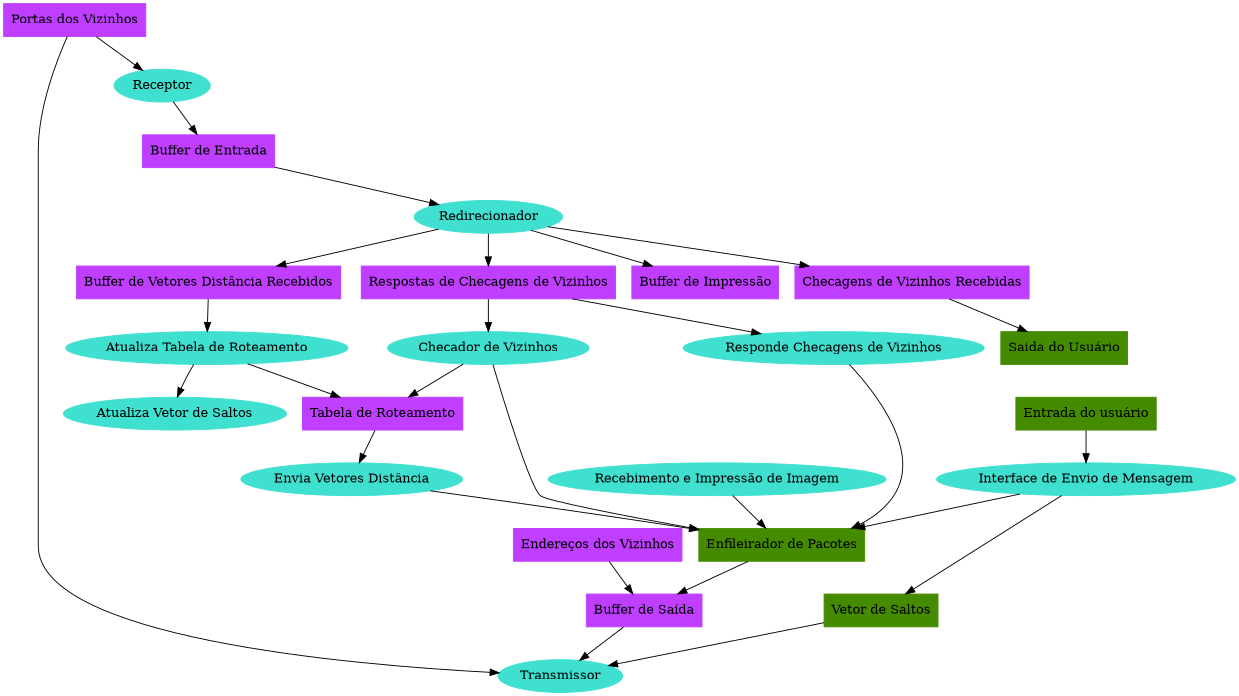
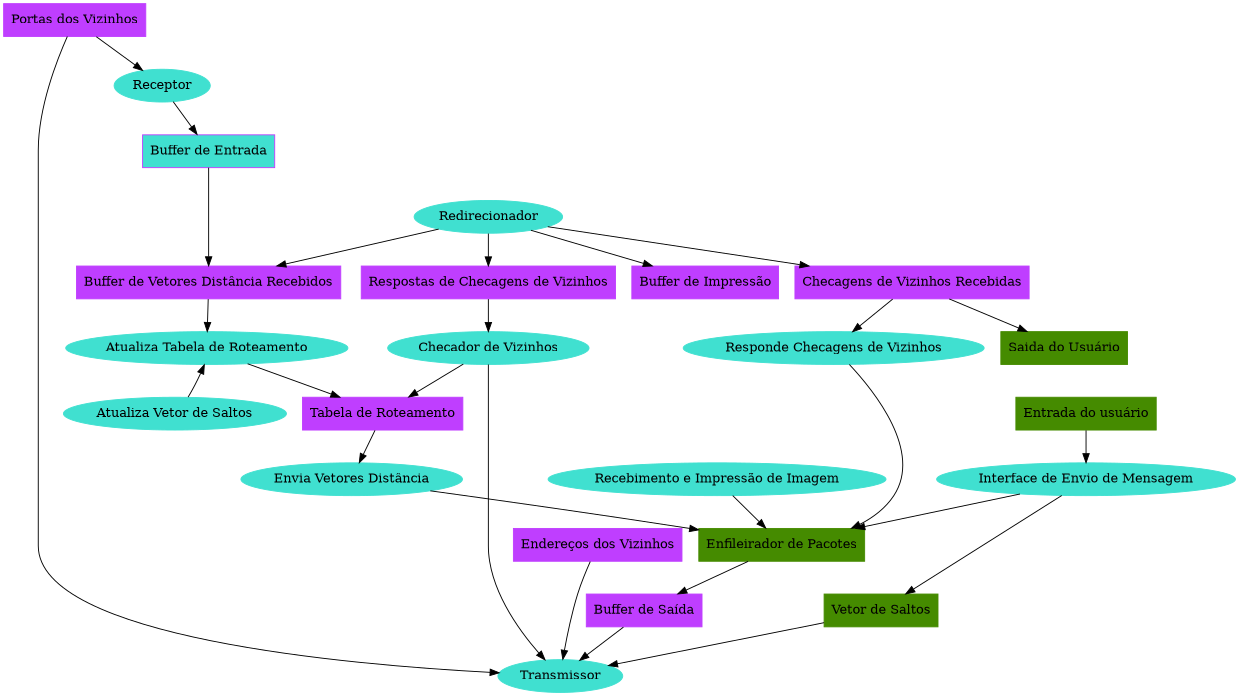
(209, 151) -> (209, 151)
(352, 185) -> (209, 212)
(662, 315) -> (876, 313)
(187, 376) -> (195, 385)
(546, 498) -> (488, 516)
(618, 574) -> (574, 605)
